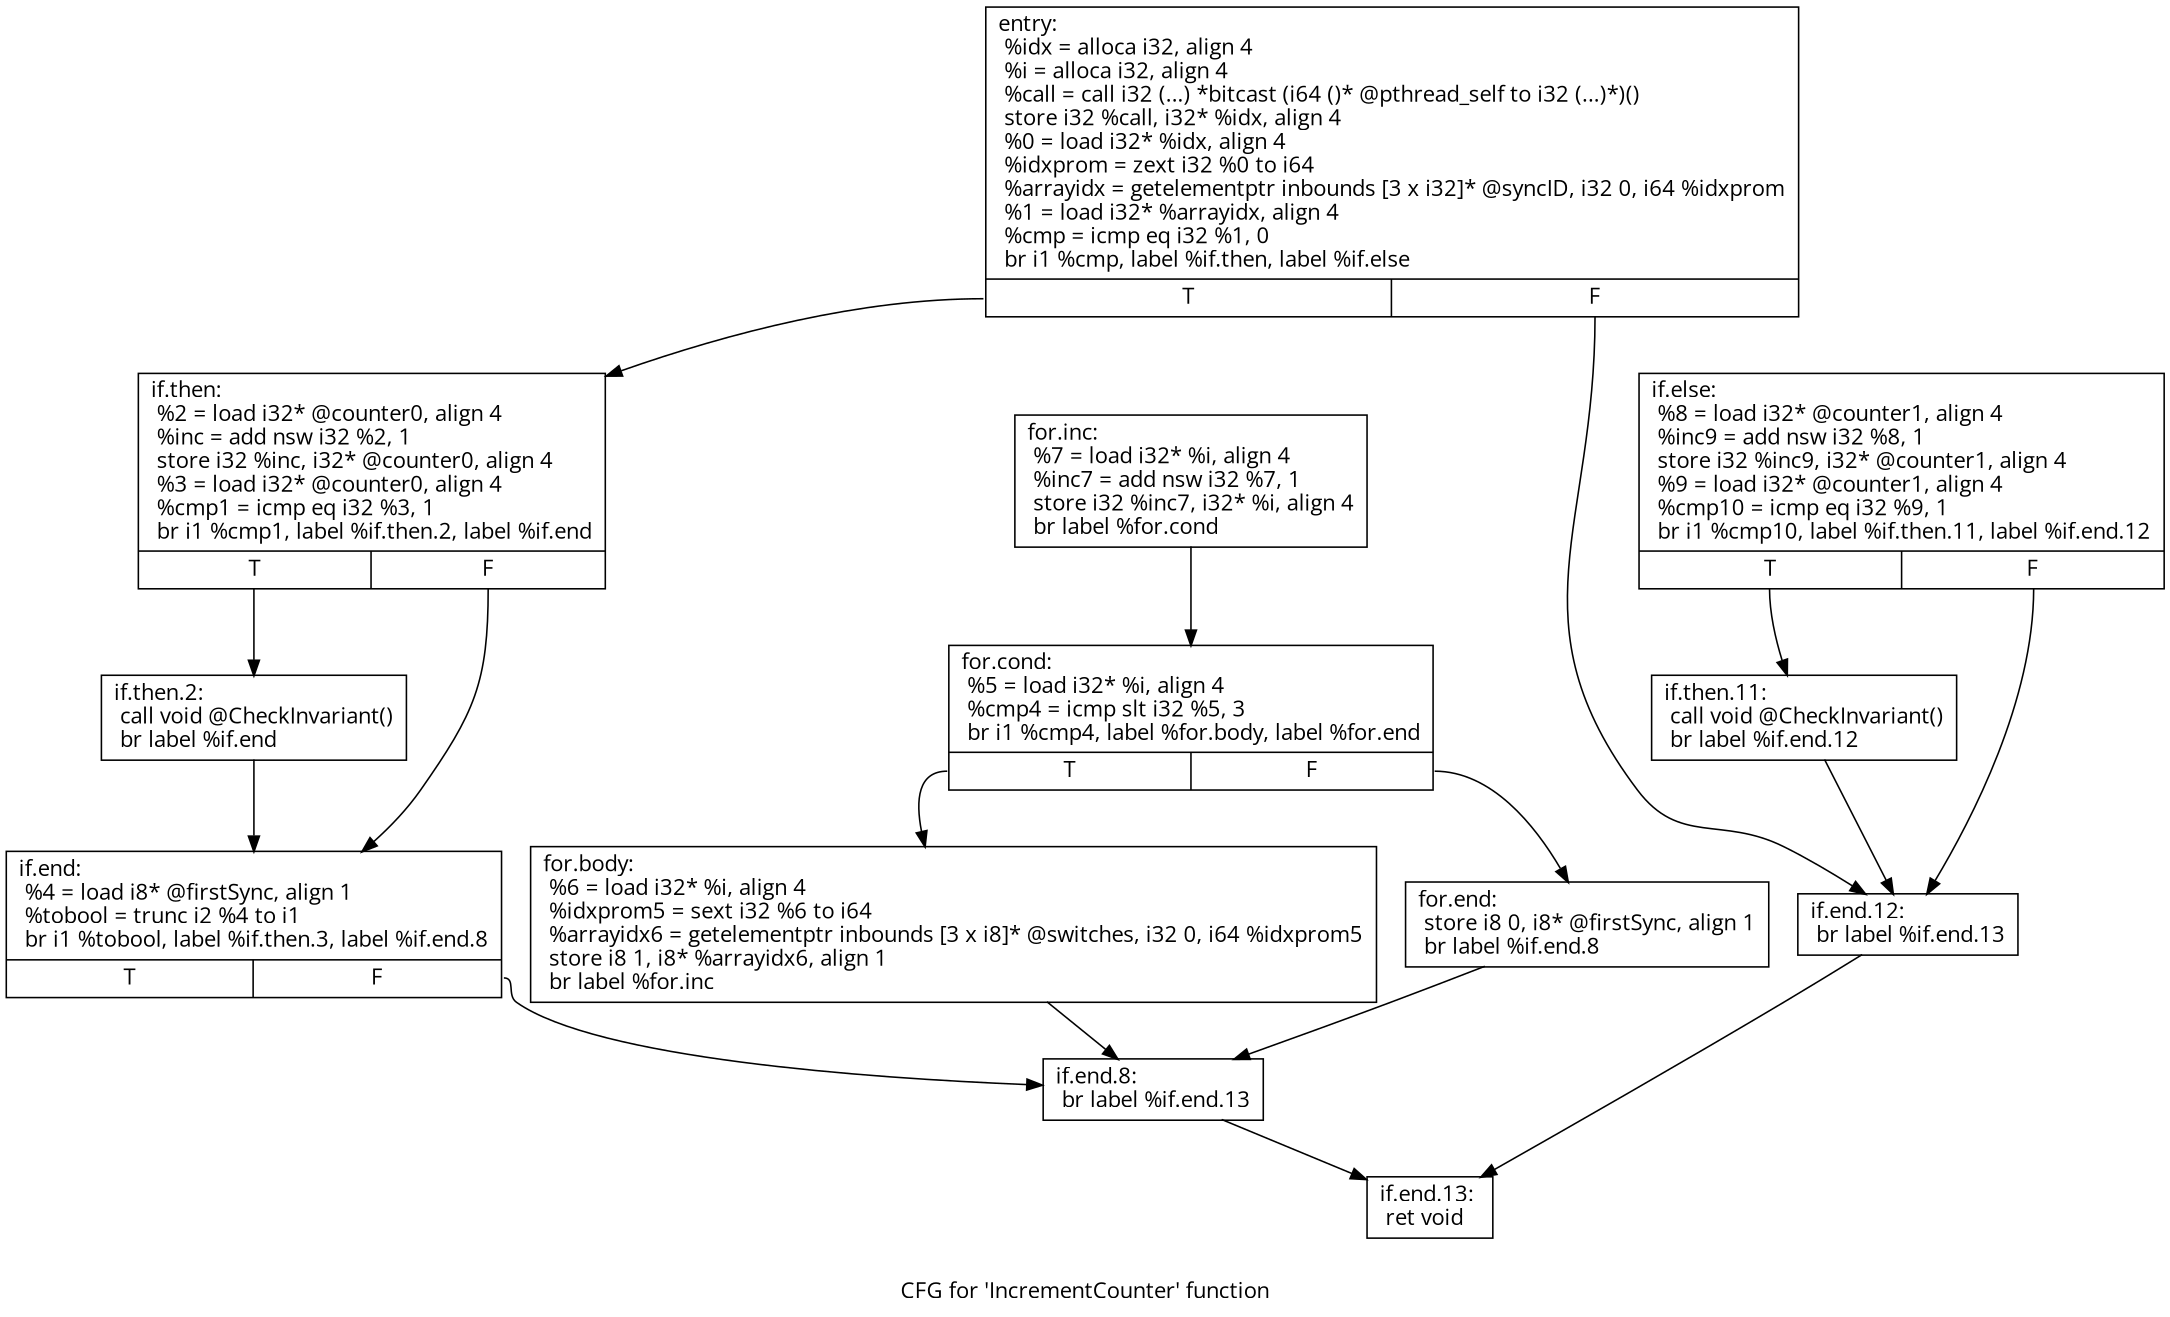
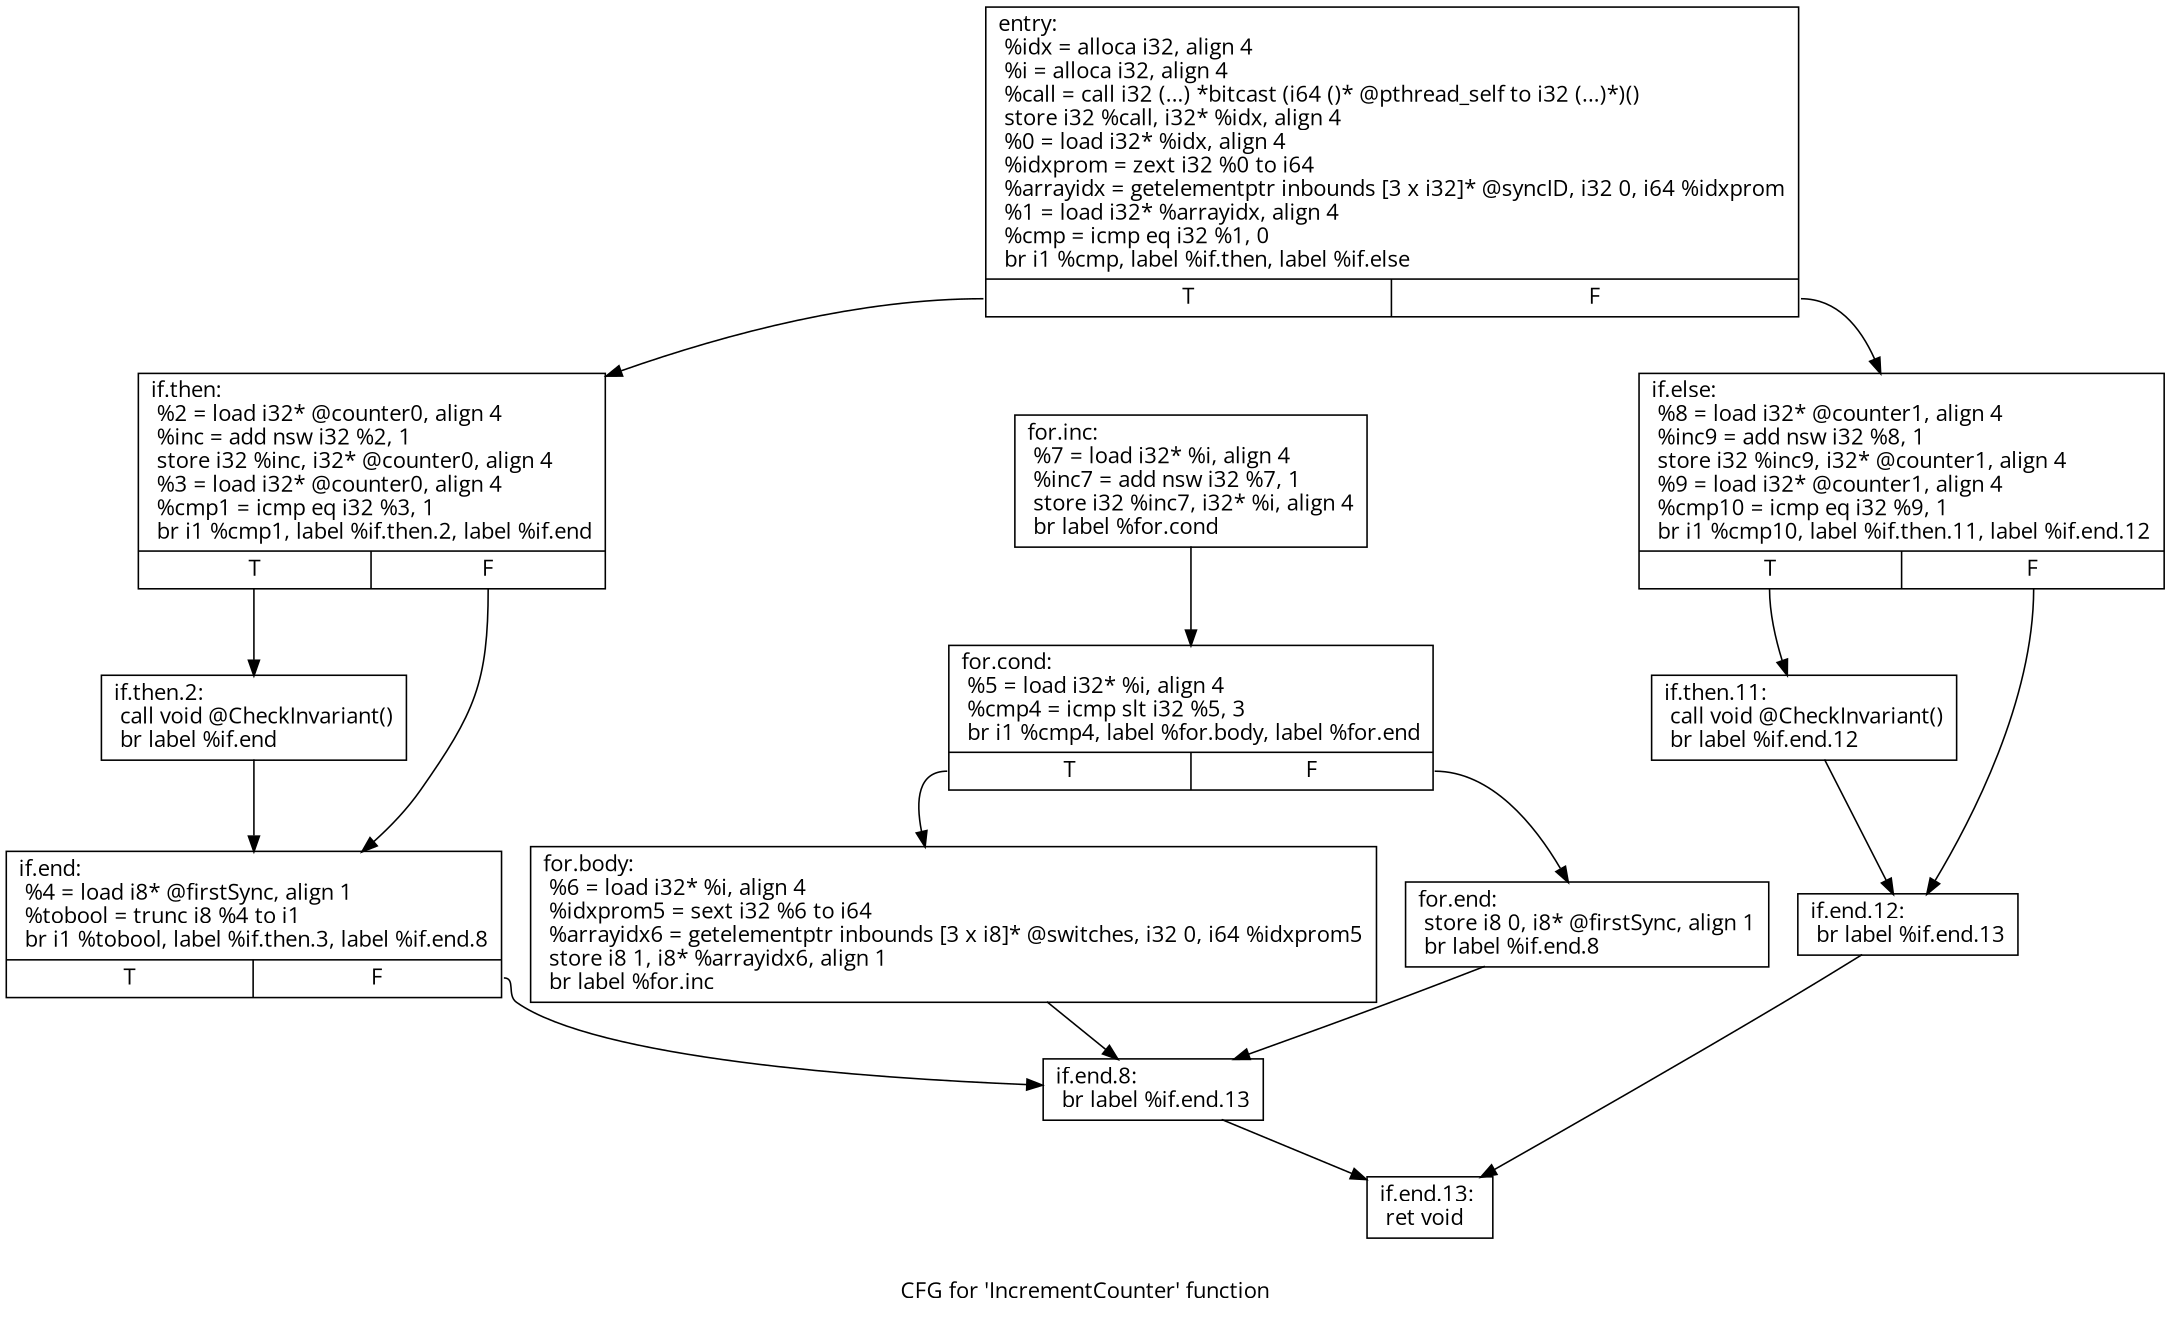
(1579, 680) -> (1847, 318)
(160, 917) -> (160, 917)
